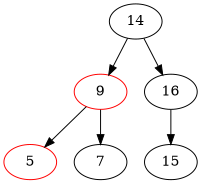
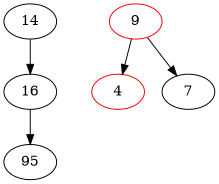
(120, 52) -> none
(30, 162) -> (118, 92)
(171, 162) -> (30, 162)
